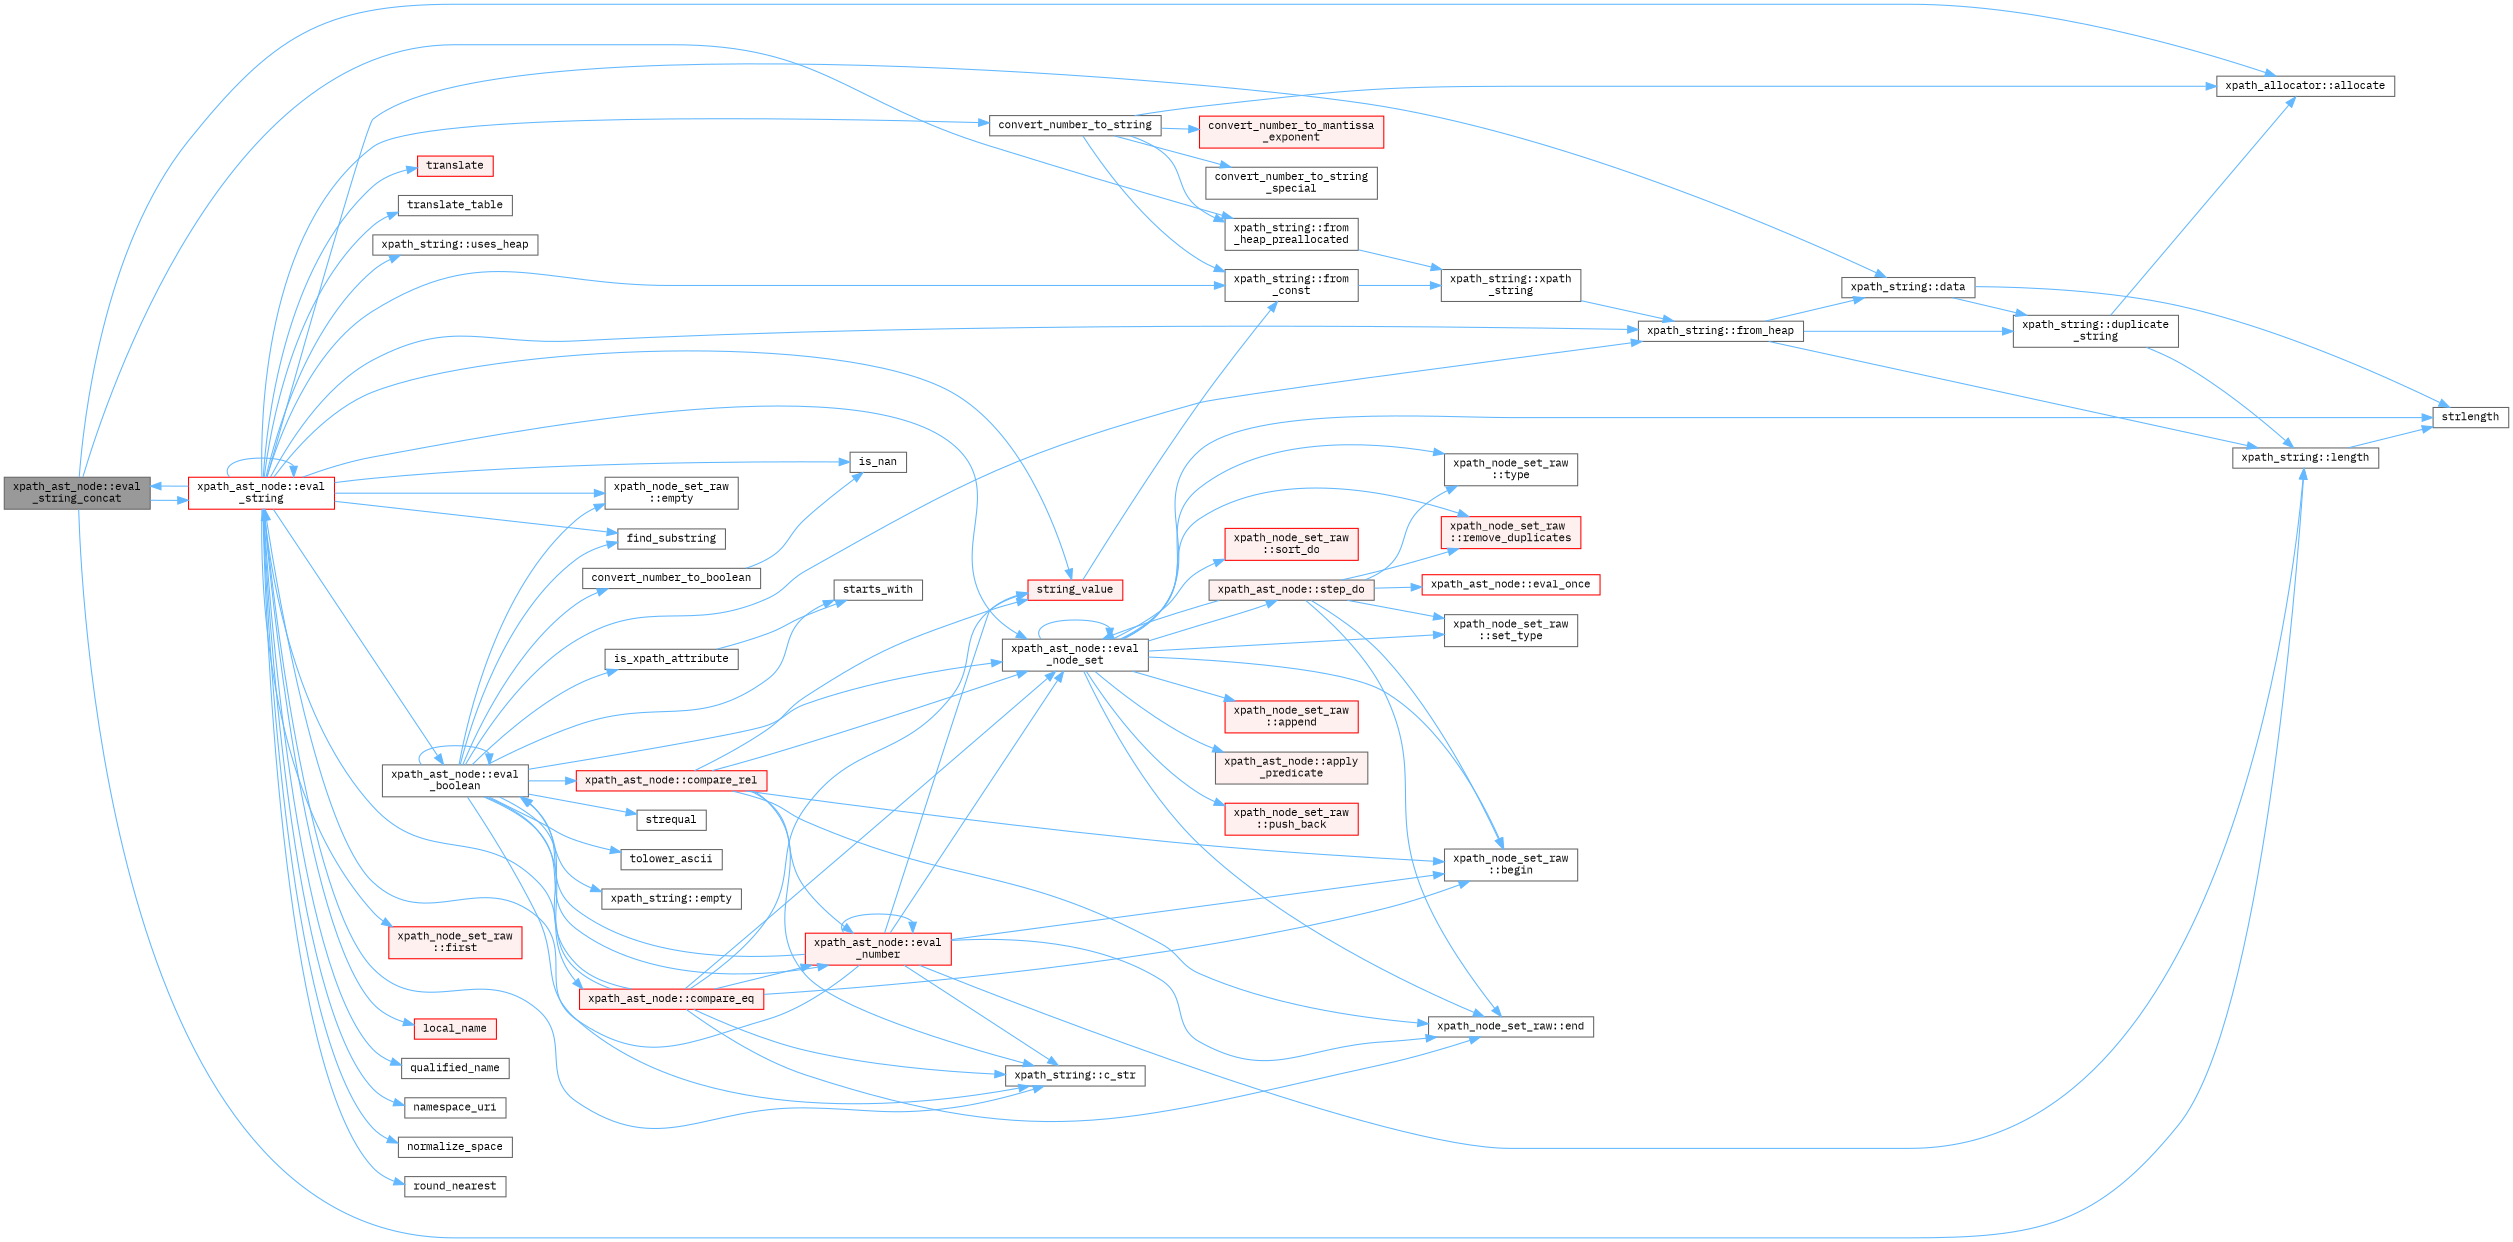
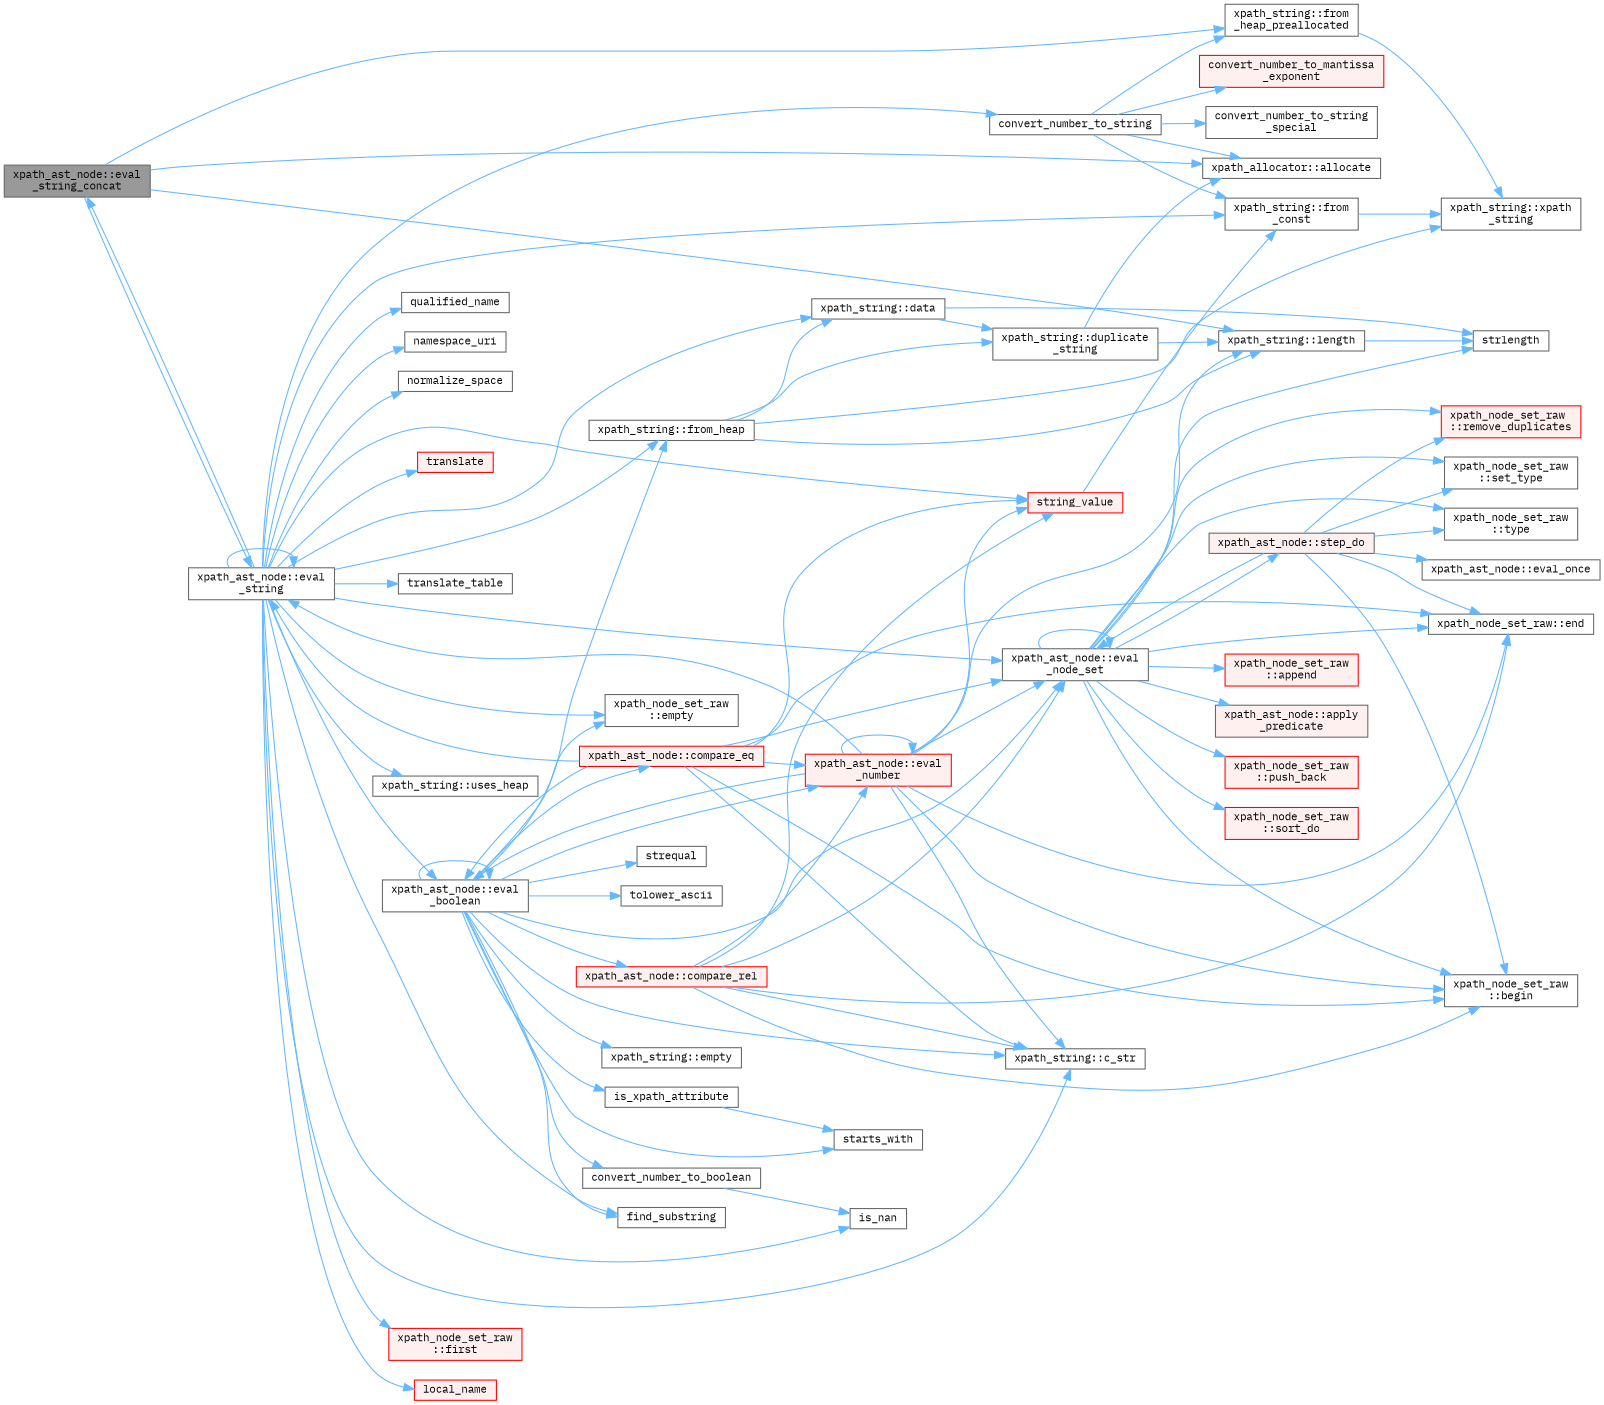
(1622, 310) -> (1114, 382)
(262, 493) -> (262, 584)
(1511, 585) -> (1511, 570)
(455, 1187) -> none
